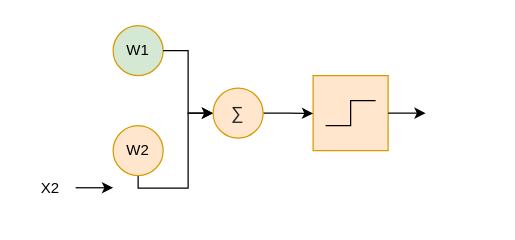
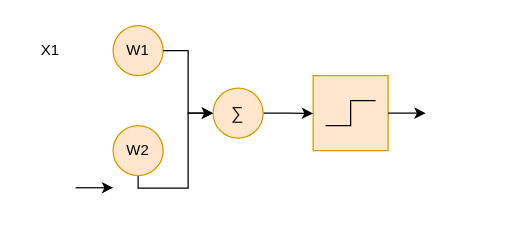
none -> (51, 51)
(138, 51) -> (138, 51)
(51, 188) -> none
